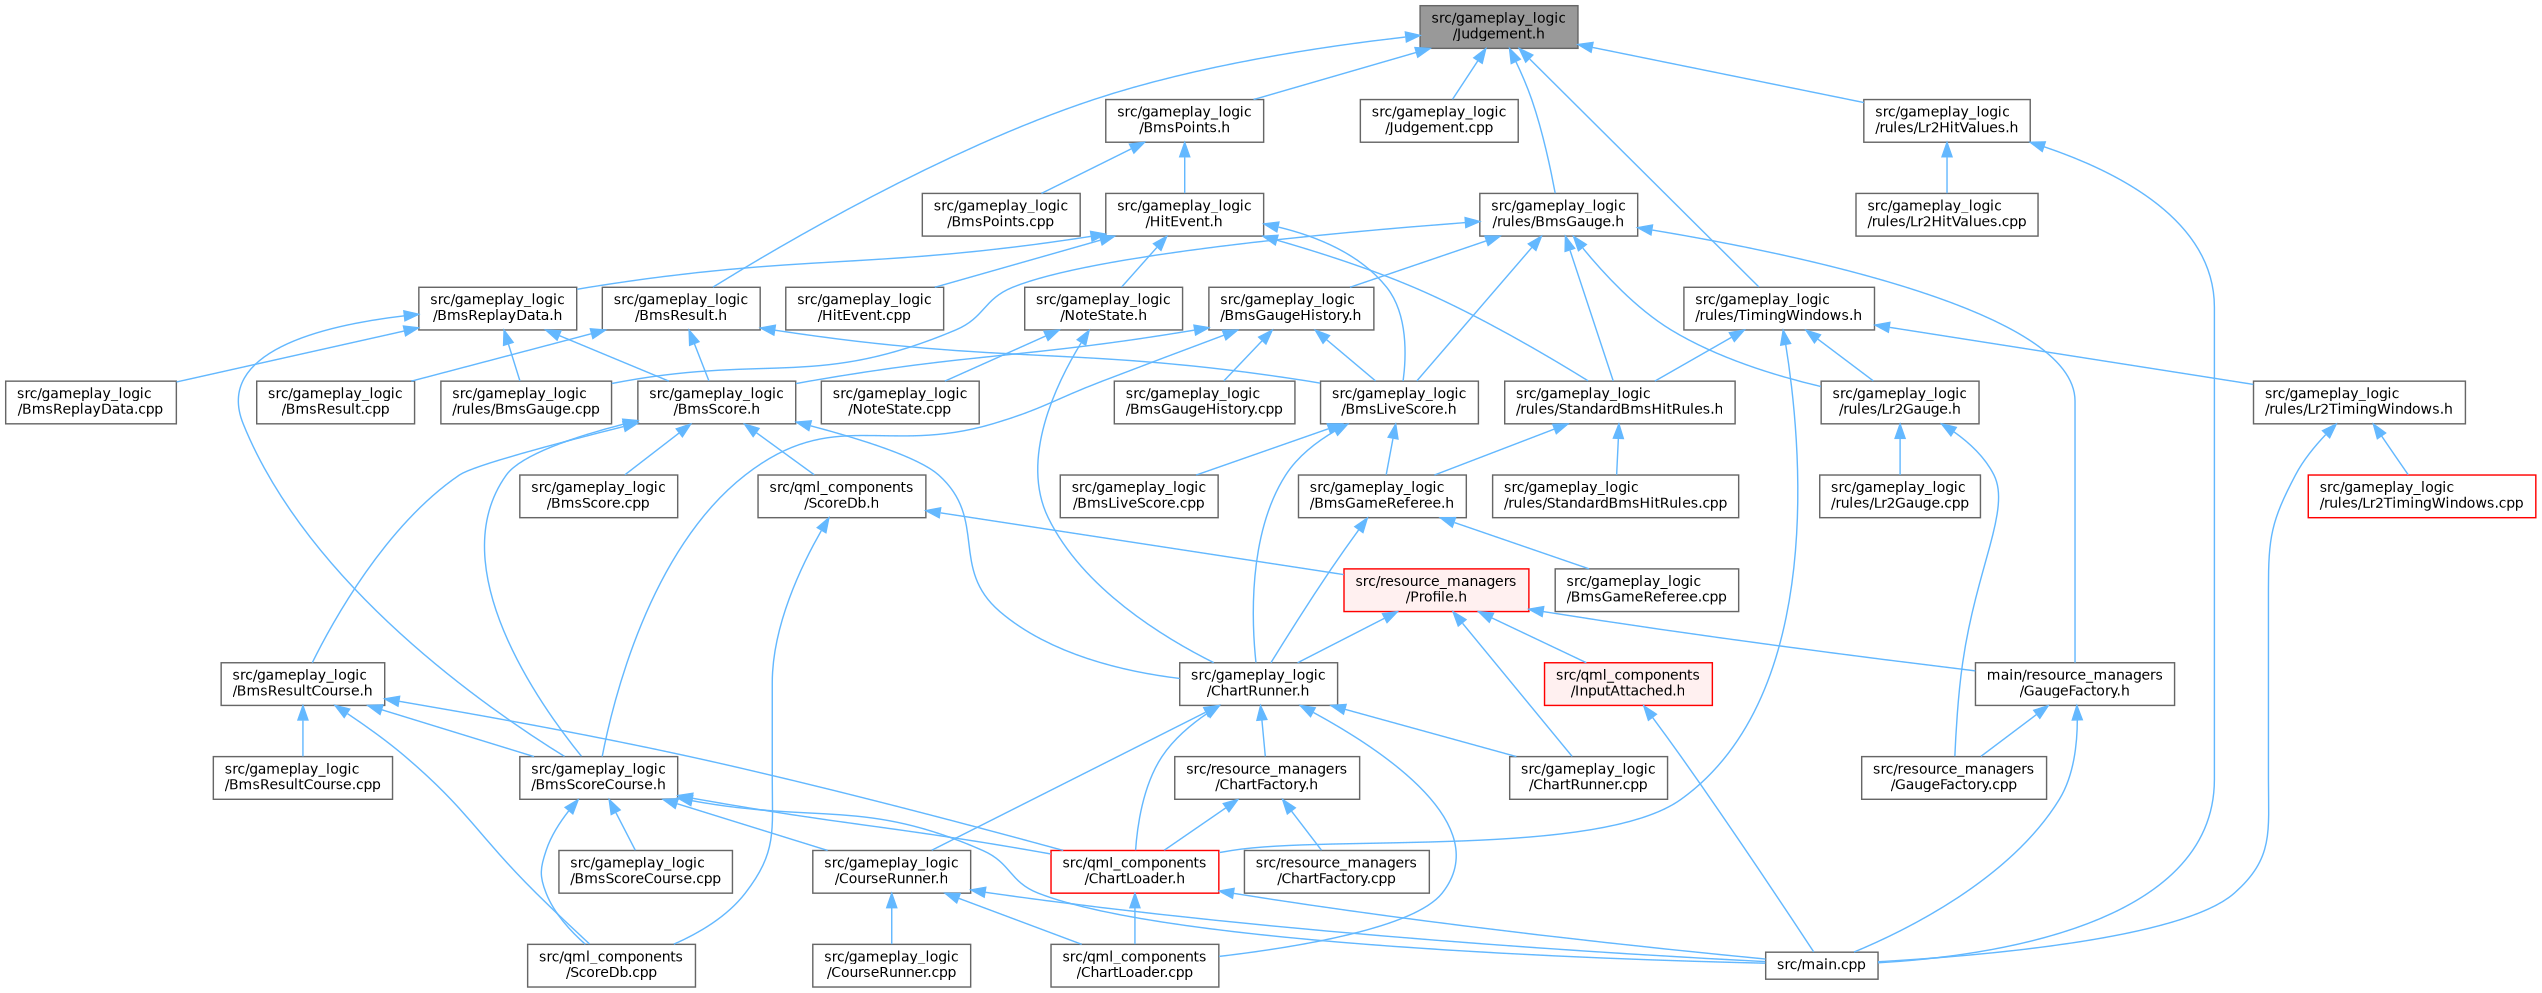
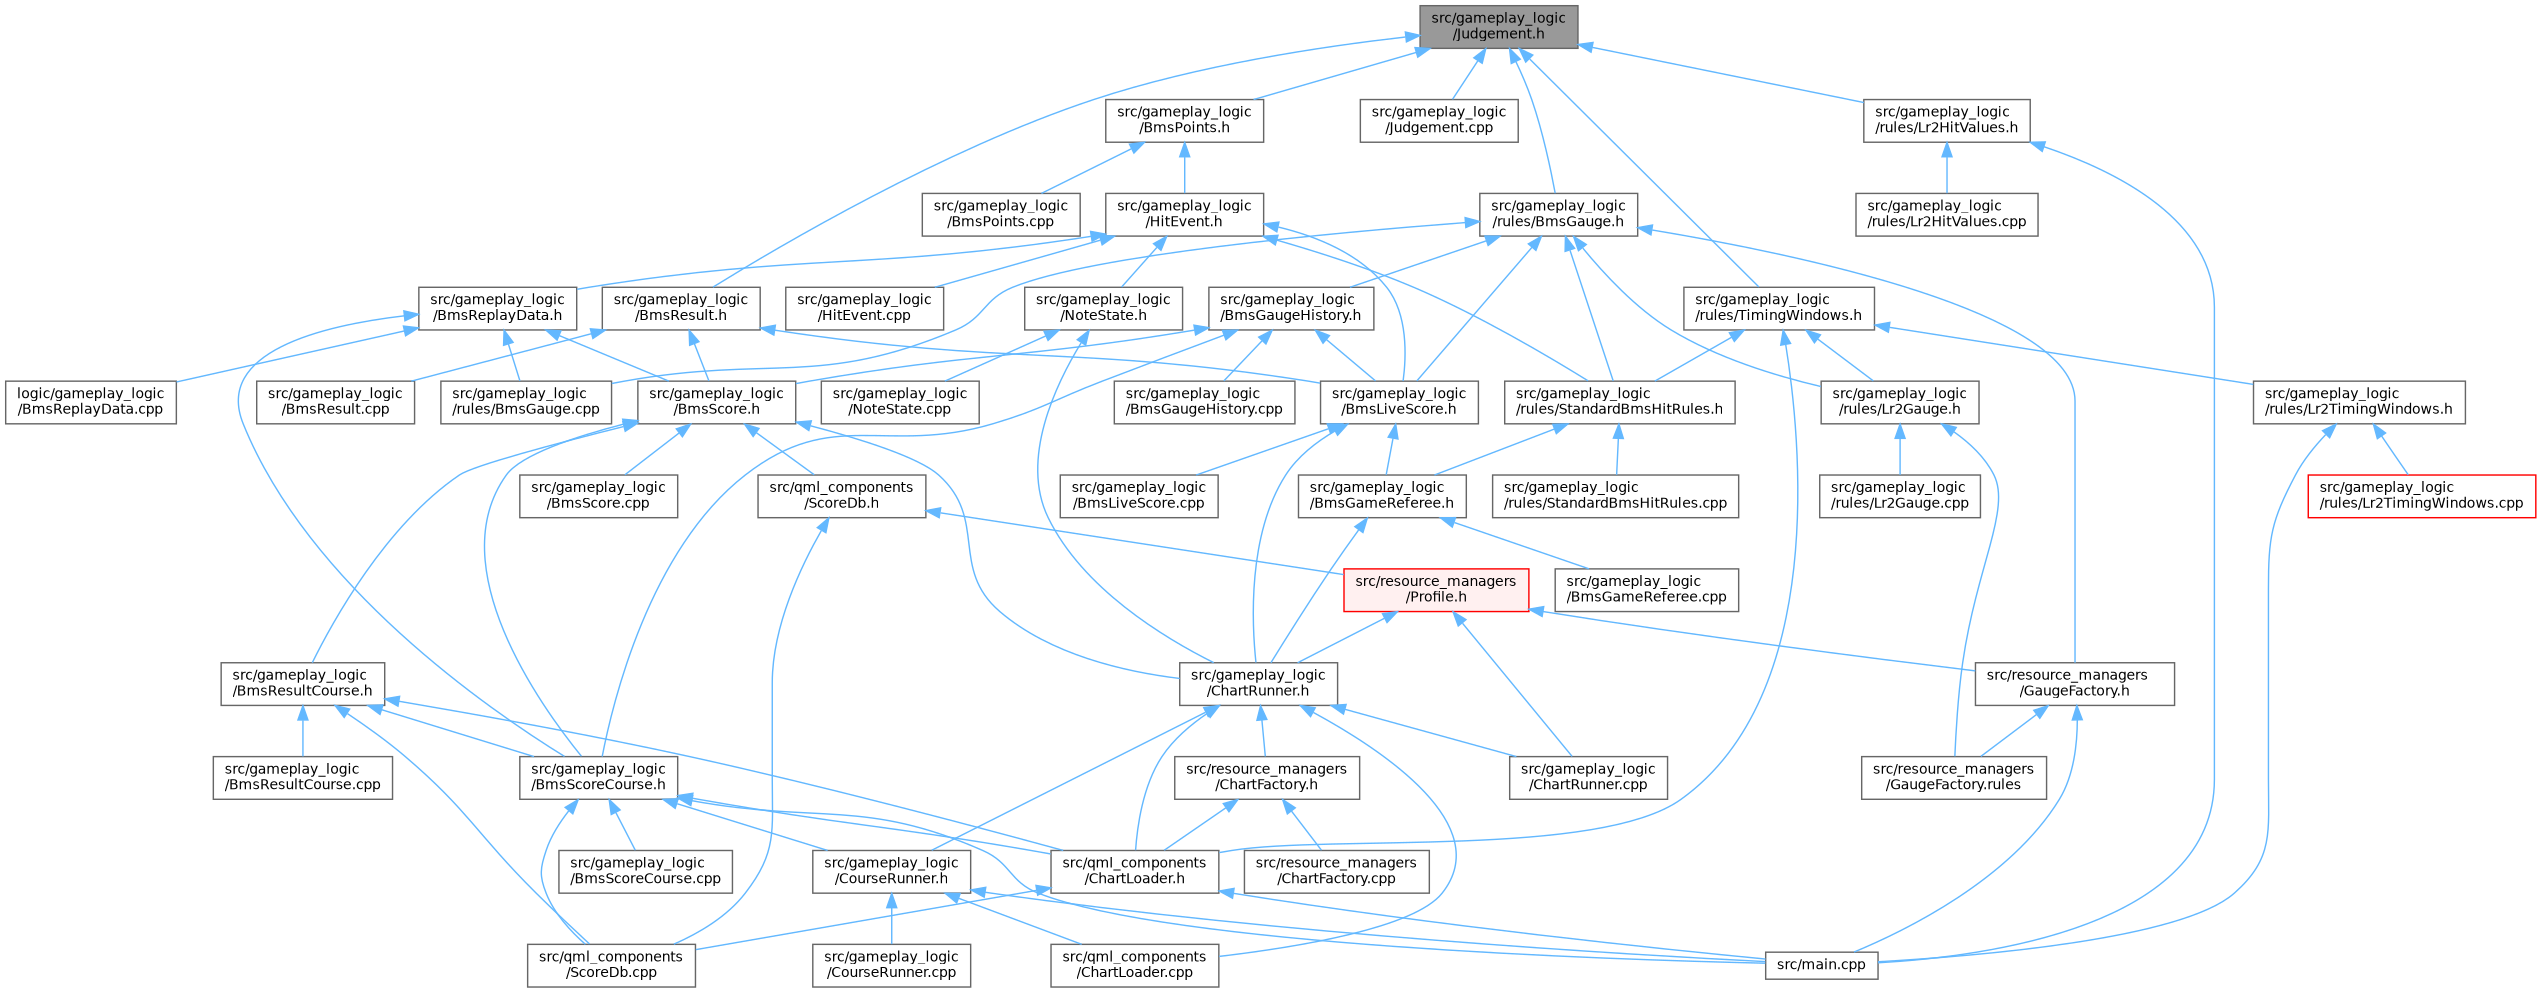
(91, 402) -> (91, 402)
(1628, 684) -> none
(2075, 684) -> (2075, 684)
(1954, 778) -> (1954, 778)
(1135, 872) -> (1135, 872)
(1135, 926) -> (866, 920)
